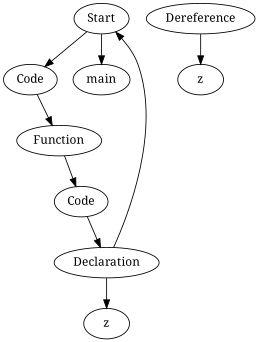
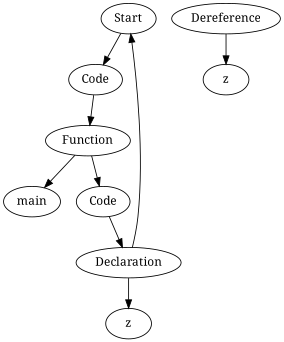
(102, 45) -> (63, 168)
